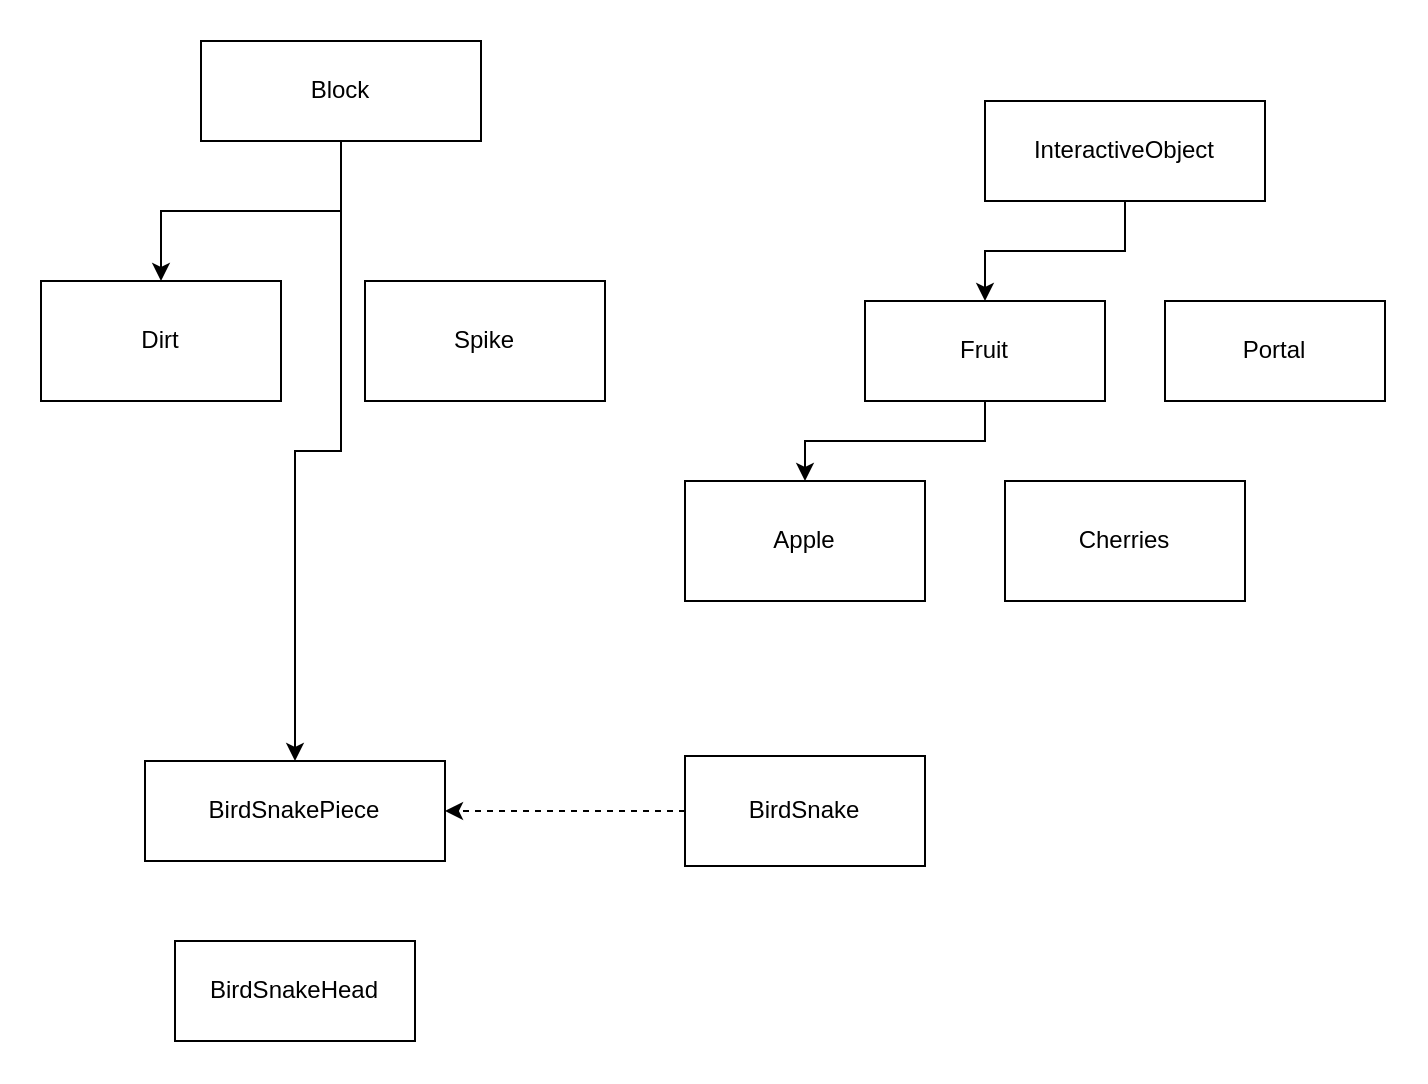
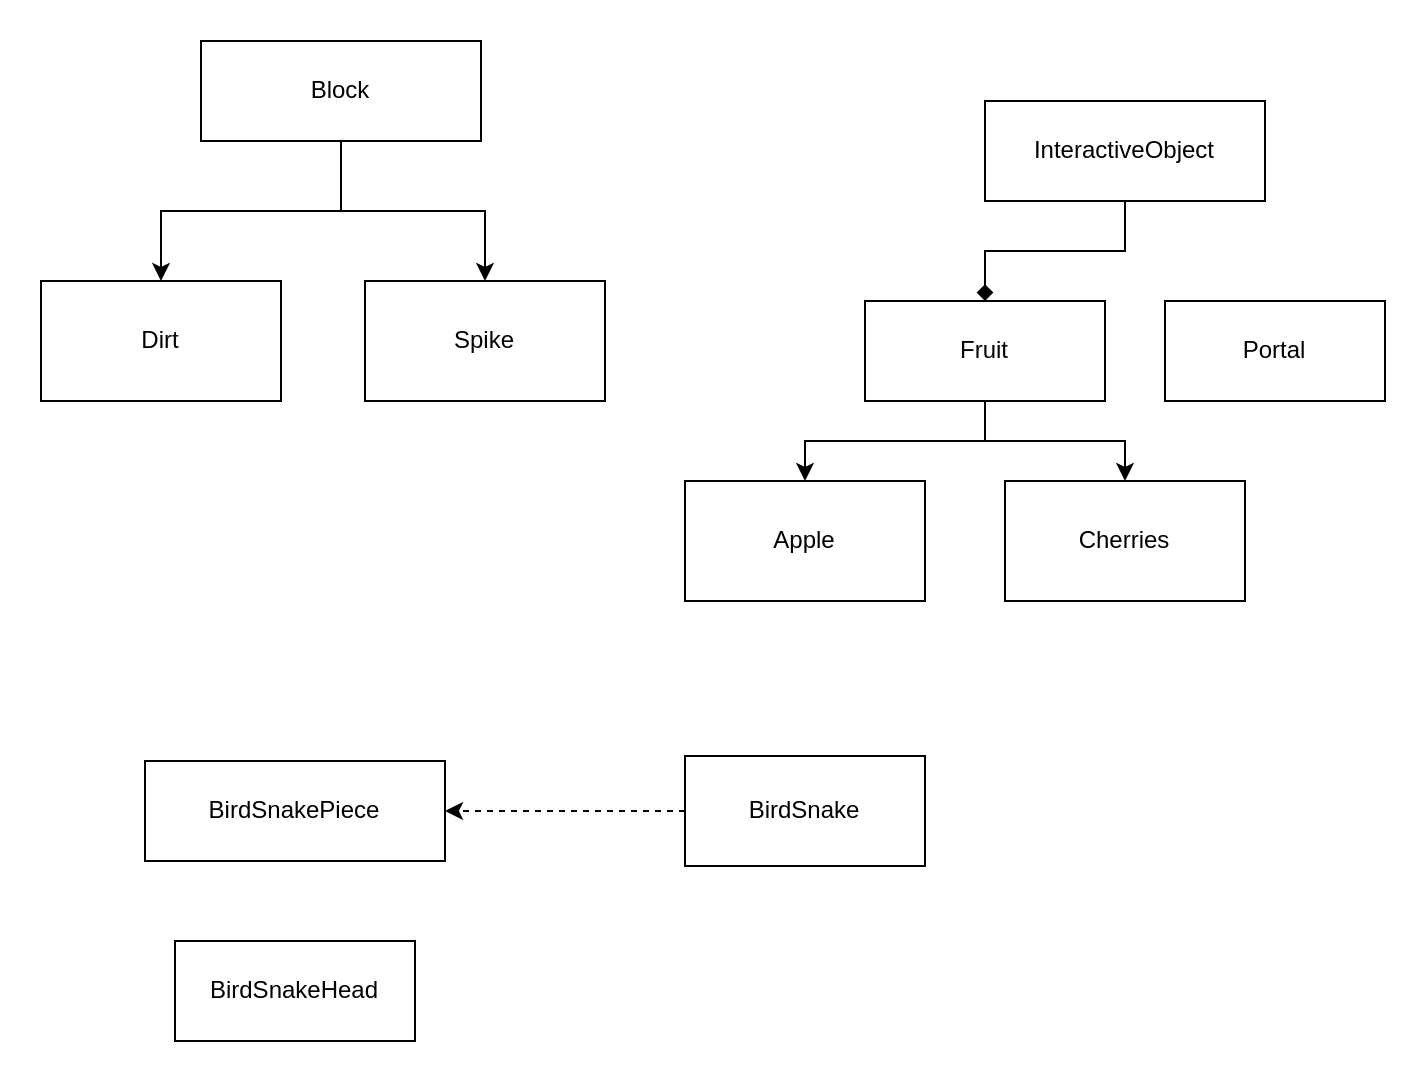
(985, 286) -> (985, 285)
none -> (1070, 441)
(295, 458) -> (443, 211)
